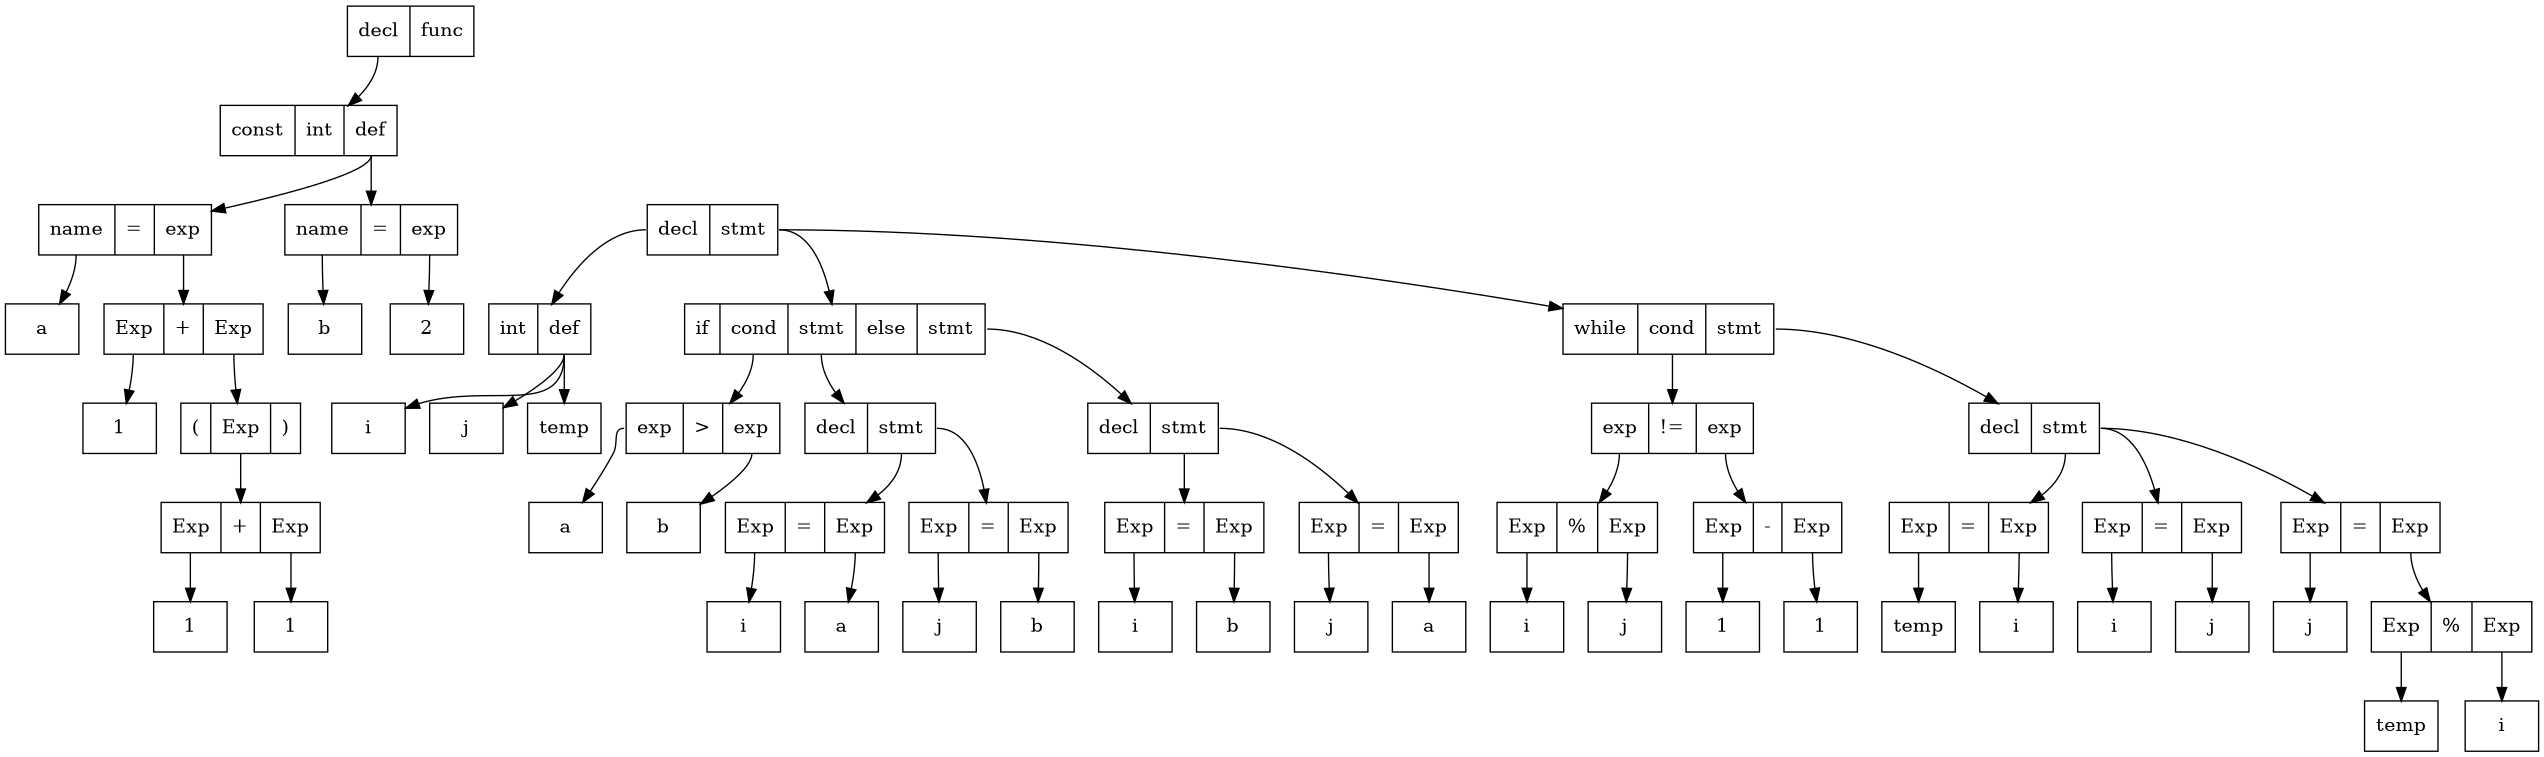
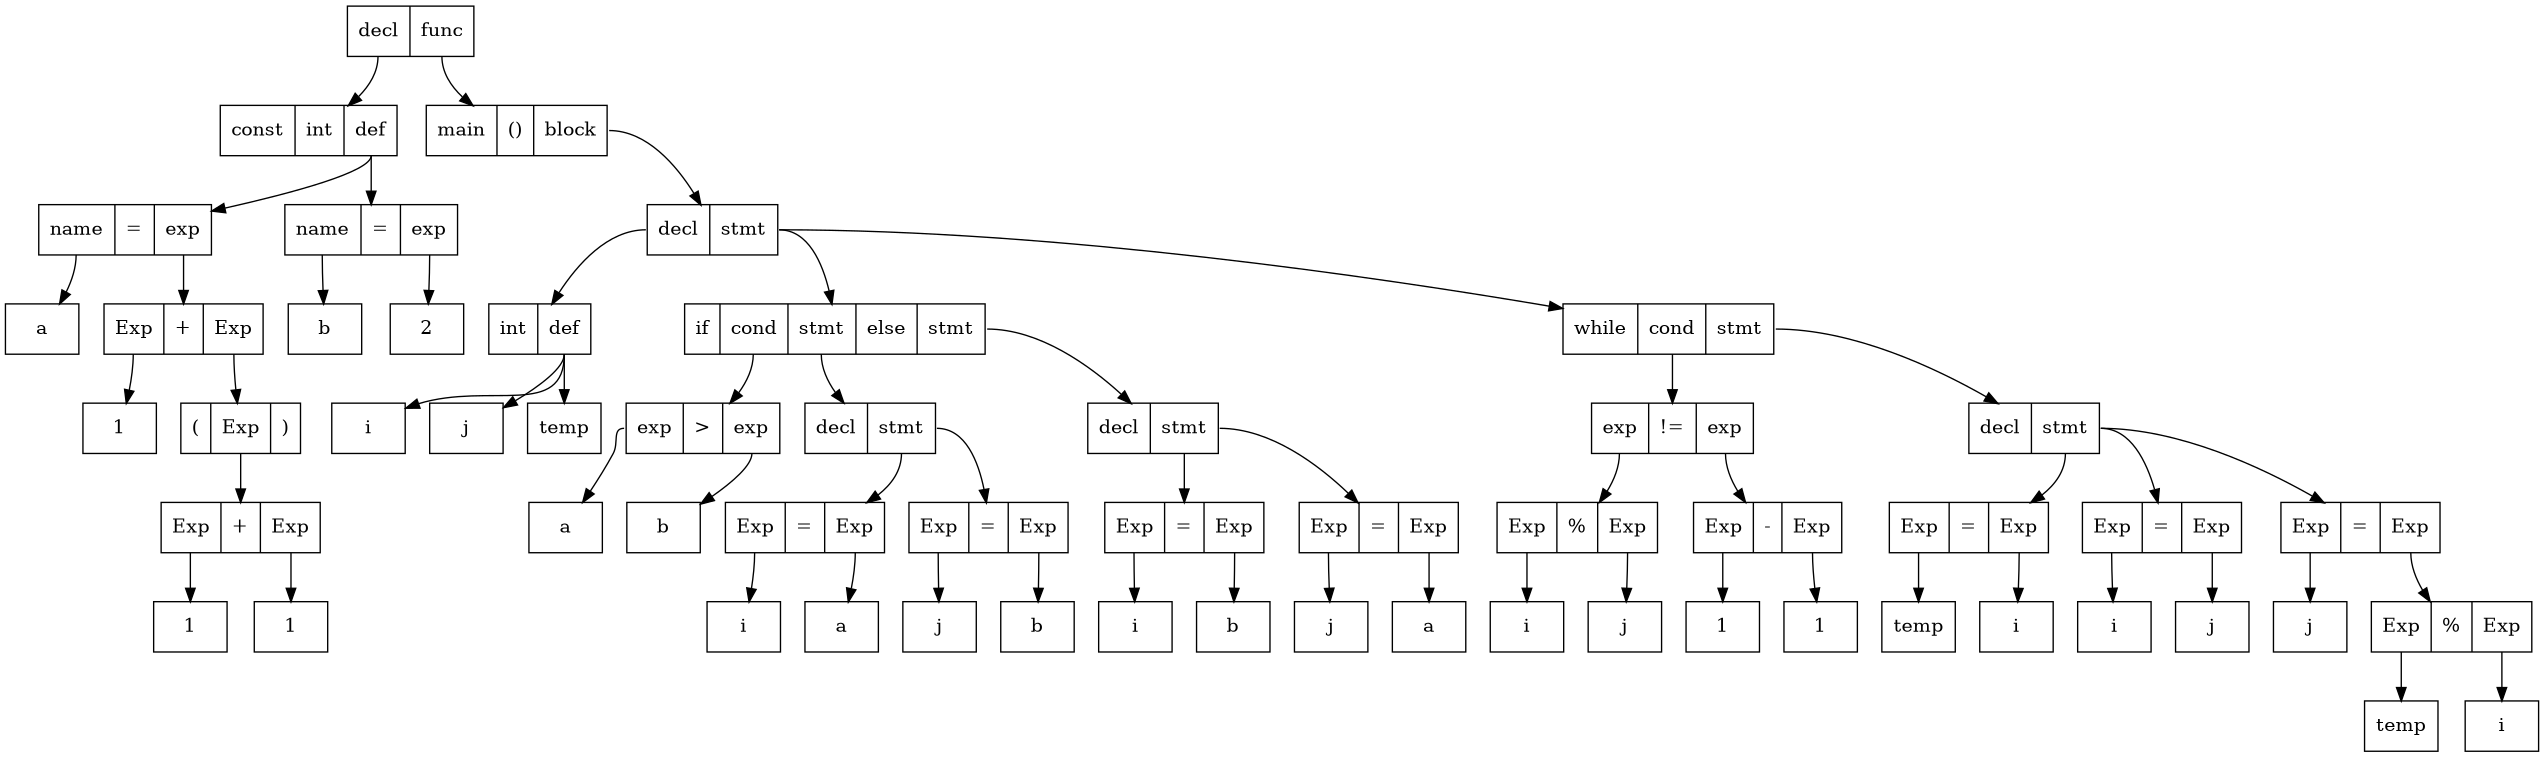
none -> (517, 131)
